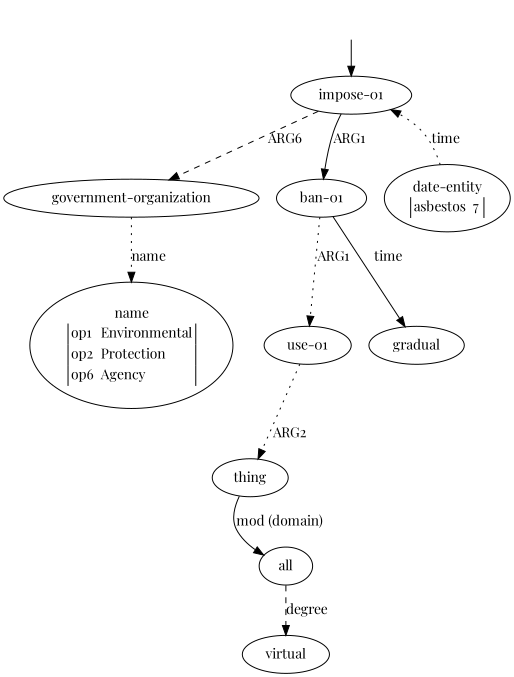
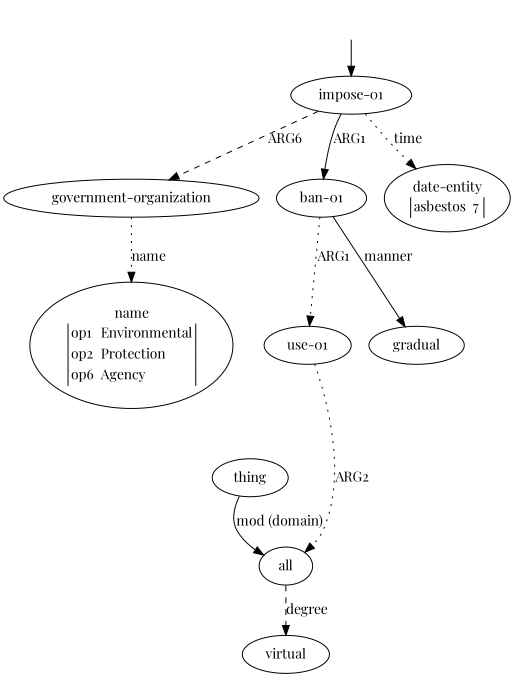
(425, 135) -> (386, 138)
(388, 257) -> (388, 257)
(281, 407) -> (334, 456)
